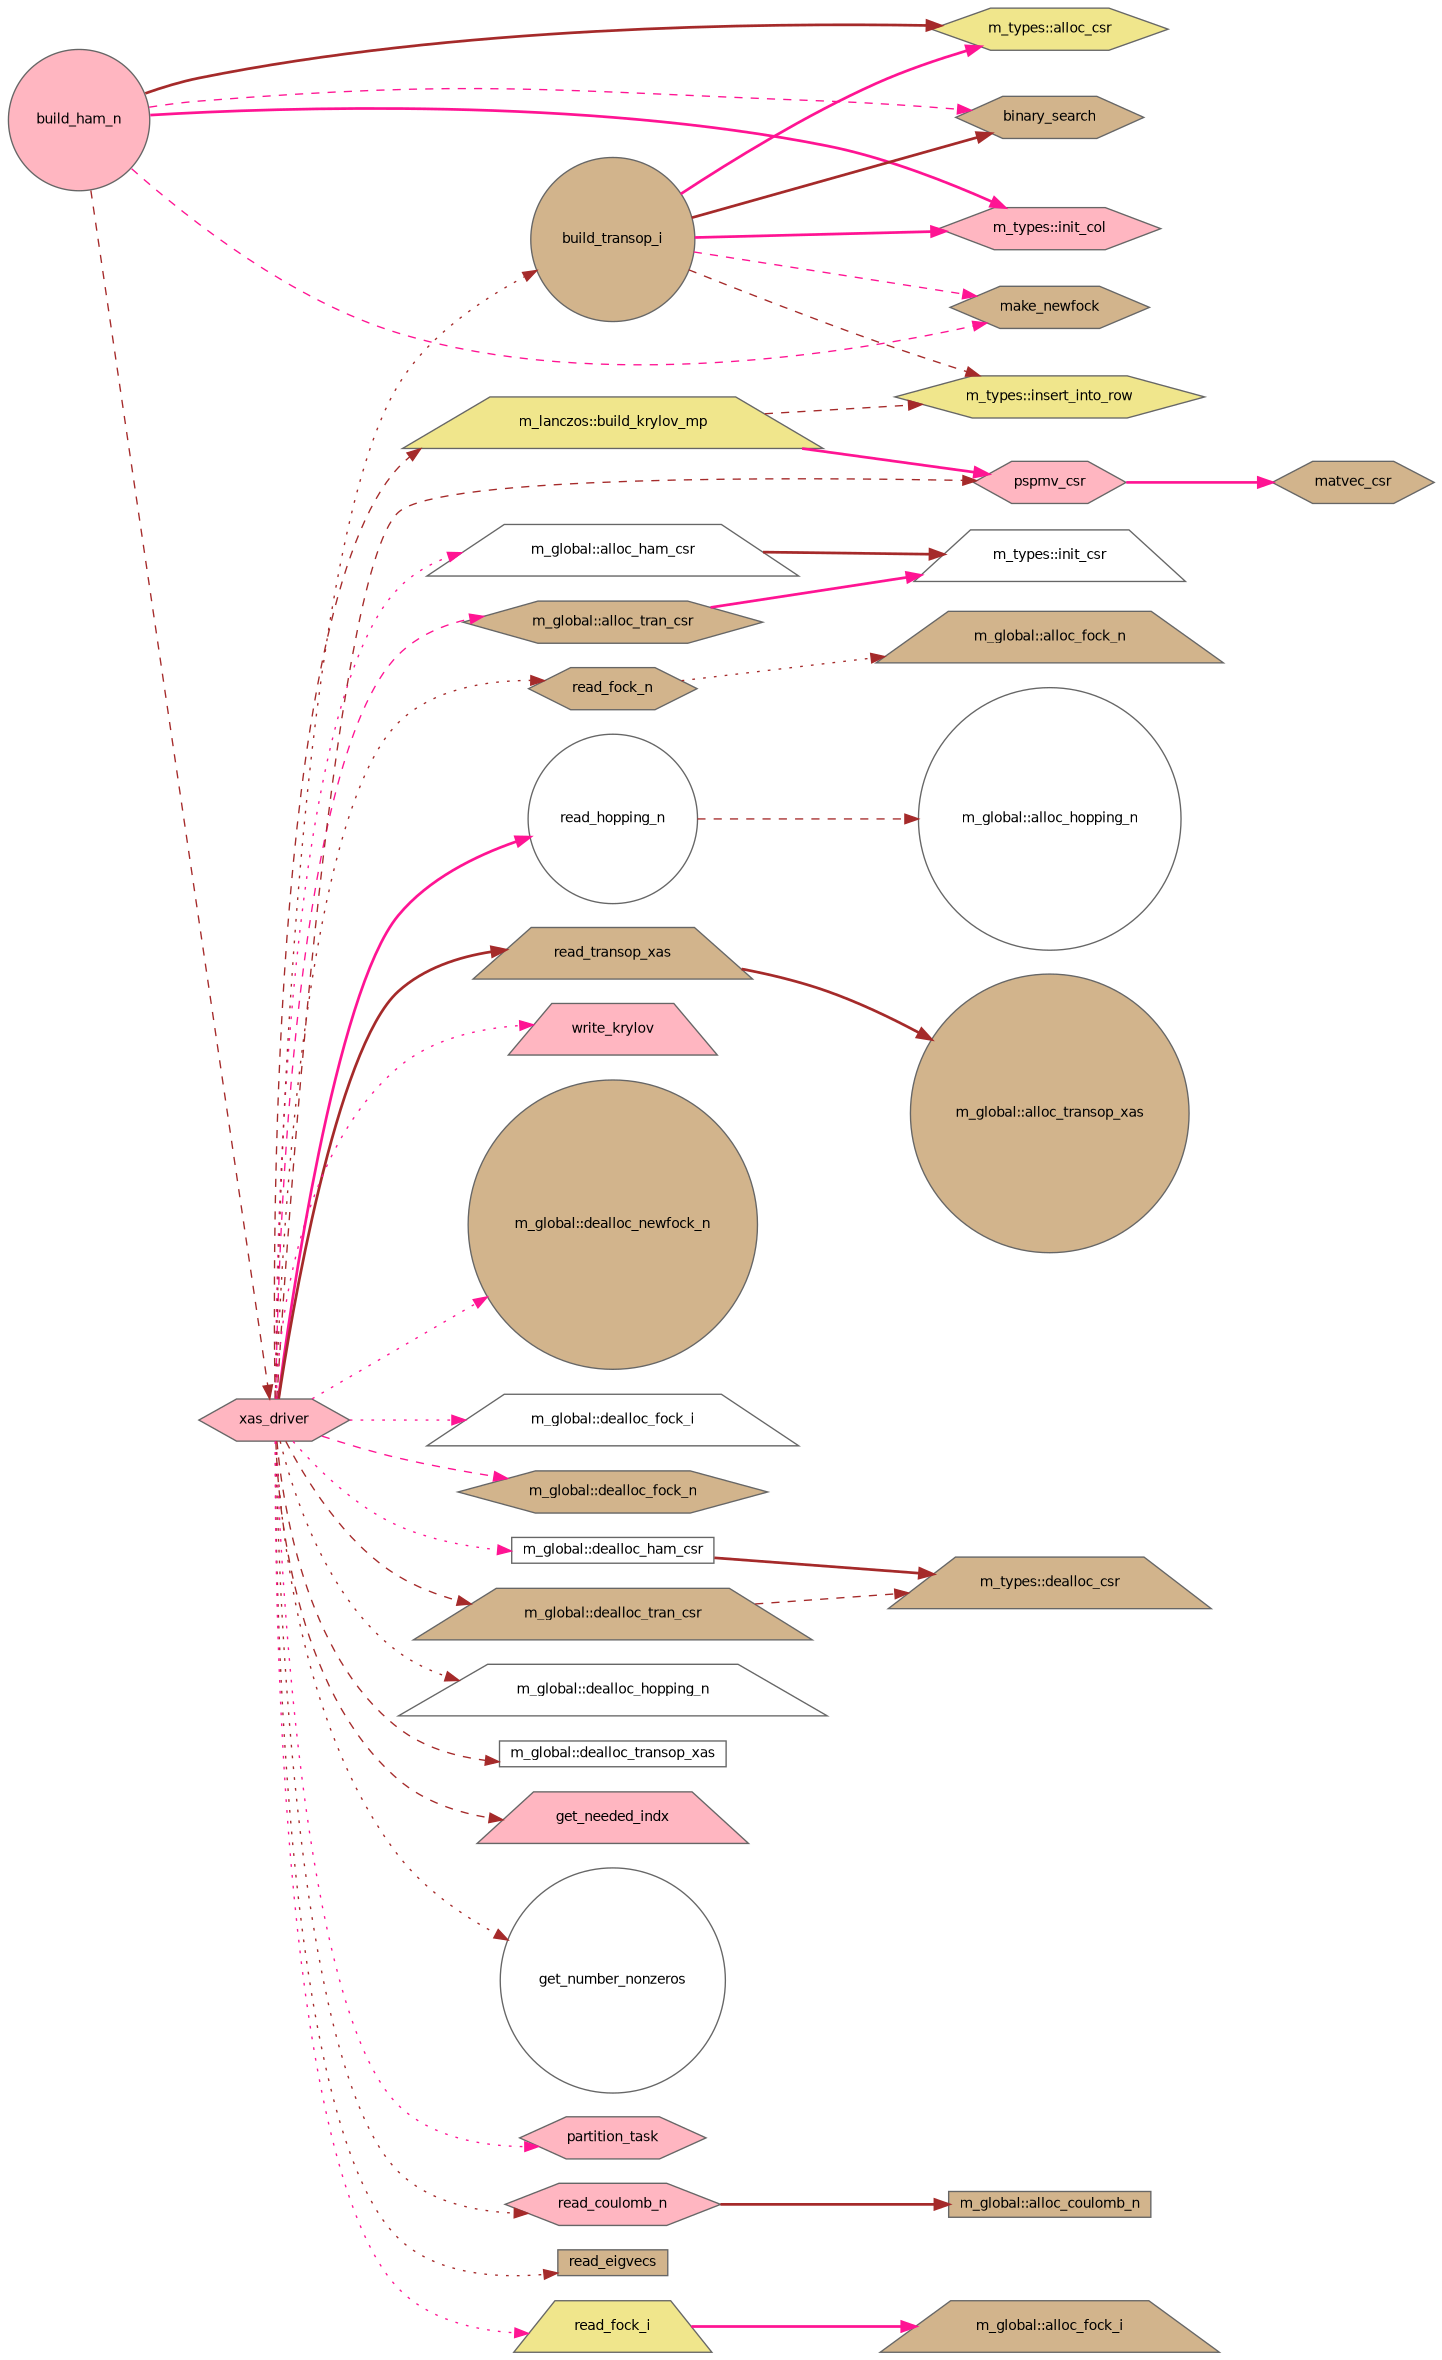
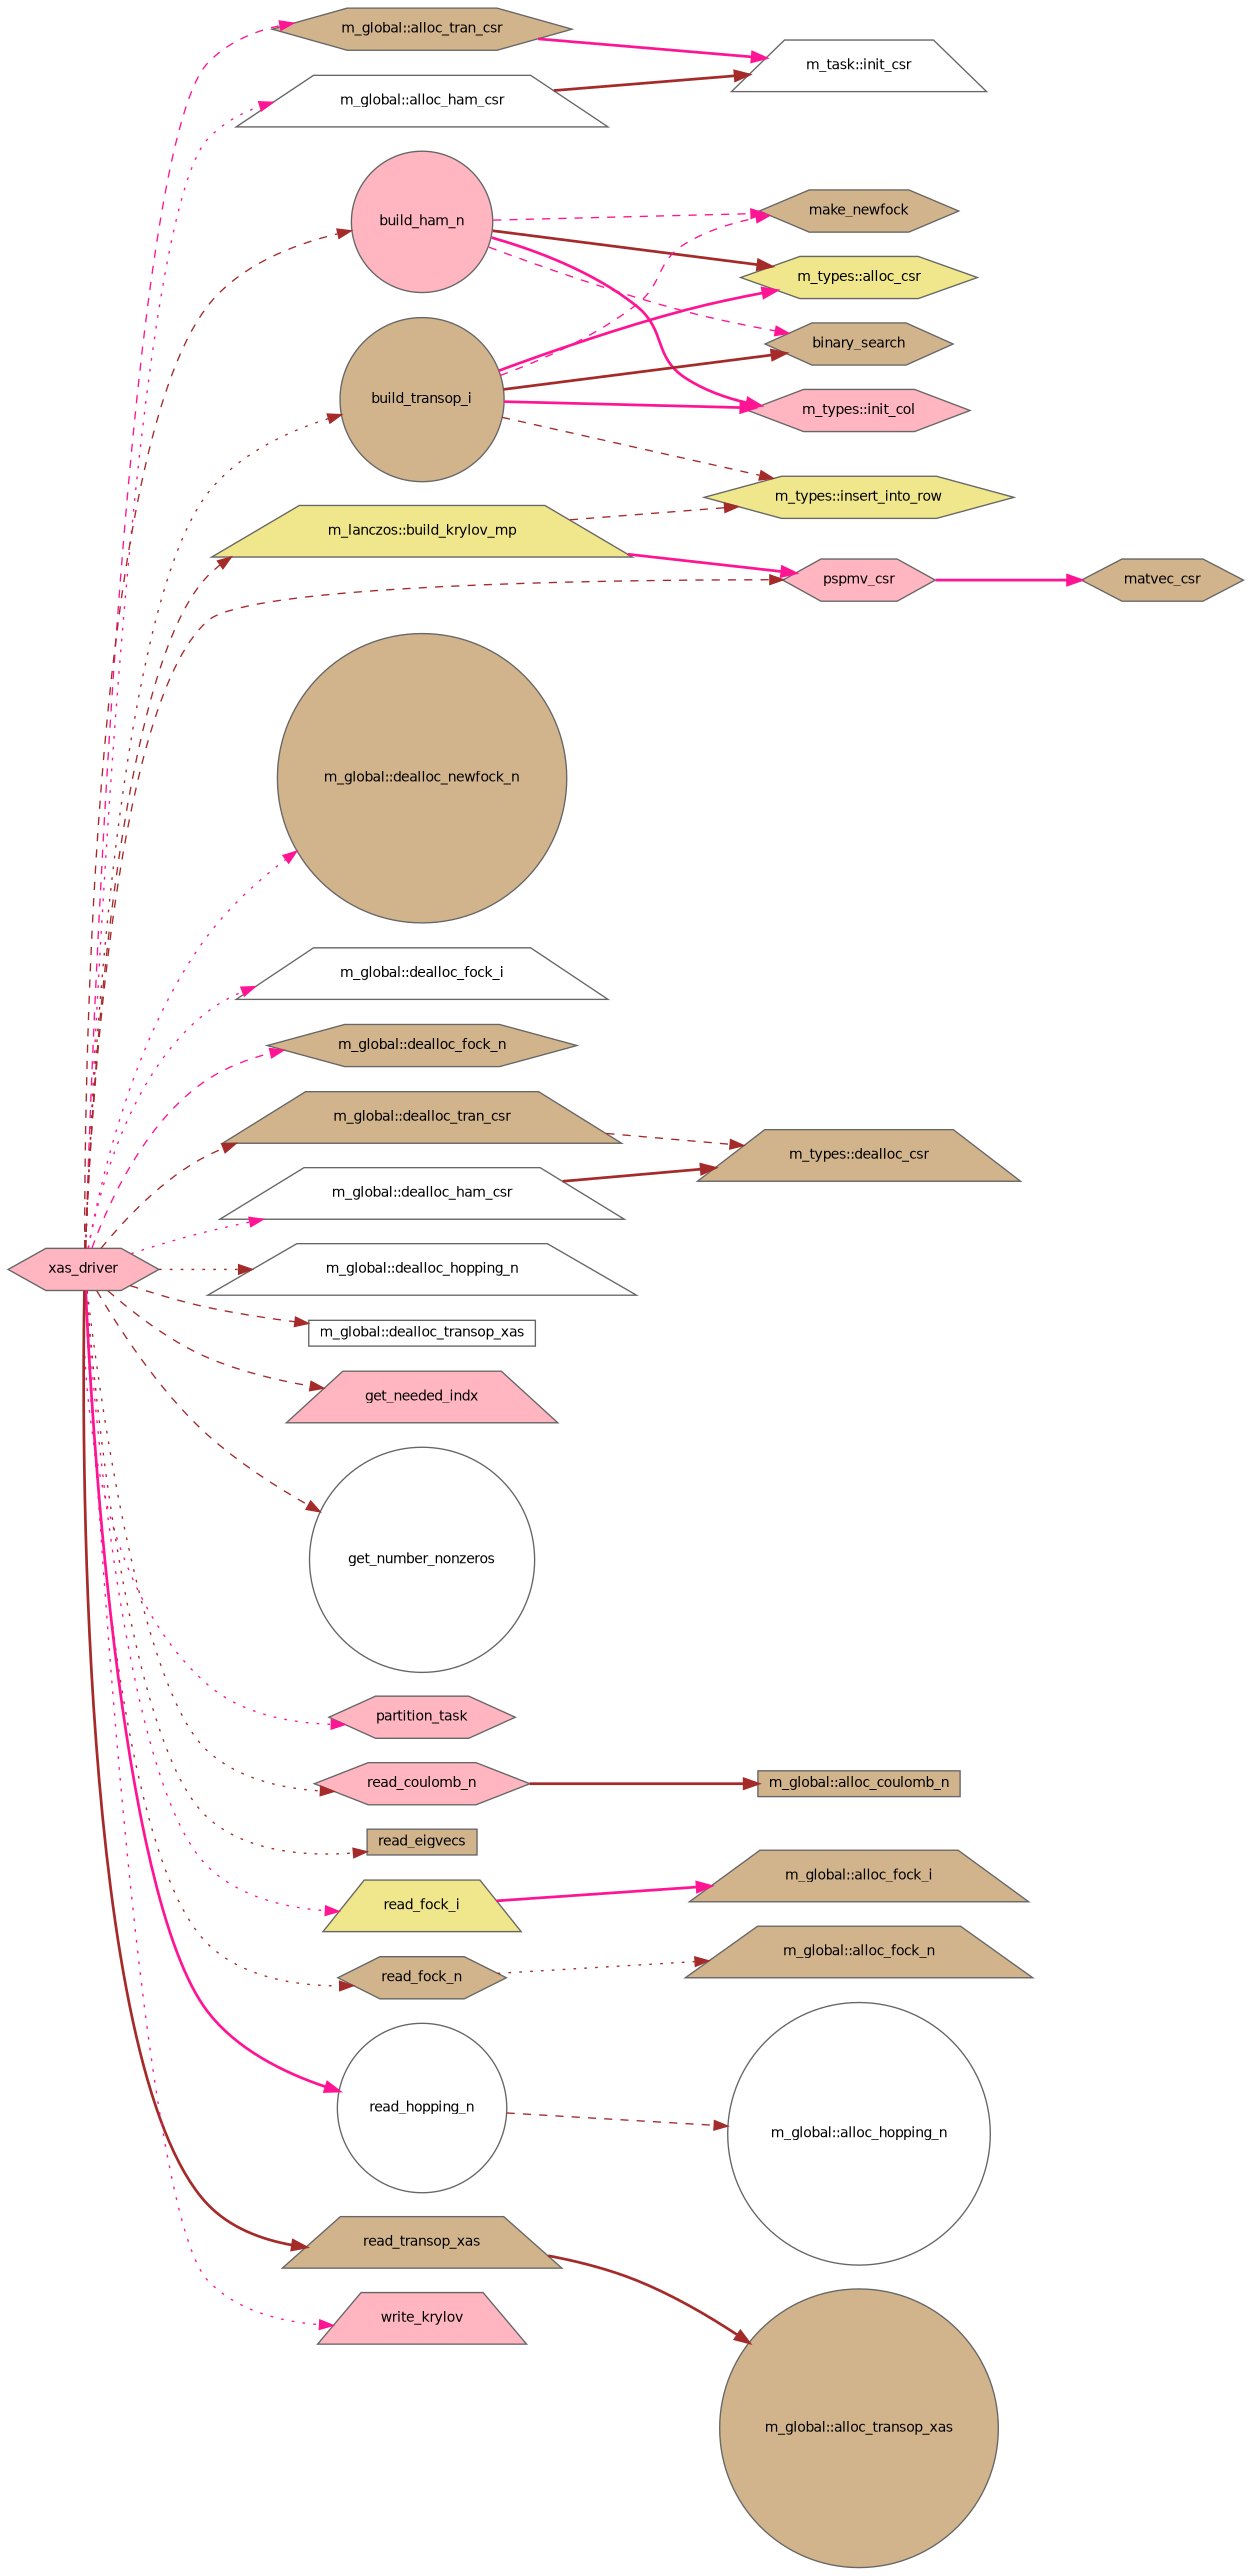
(1050, 556) -> (859, 66)
(179, 788) -> (152, 448)
(613, 1550) -> (422, 1193)
(327, 1717) -> (186, 1414)
